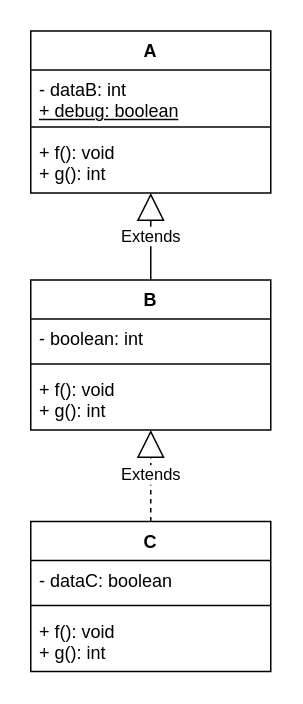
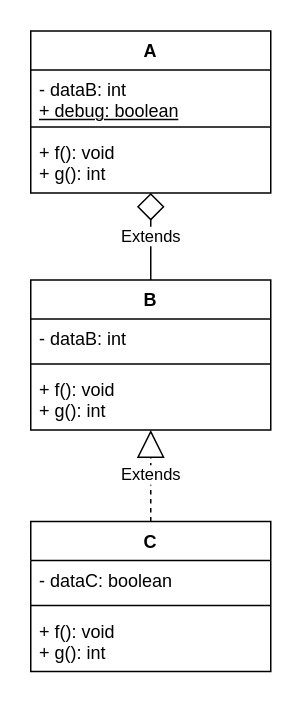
(151, 221) -> (151, 221)
(98, 339) -> (90, 339)
